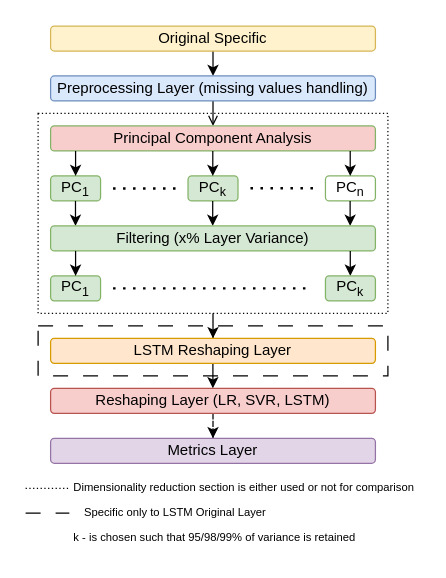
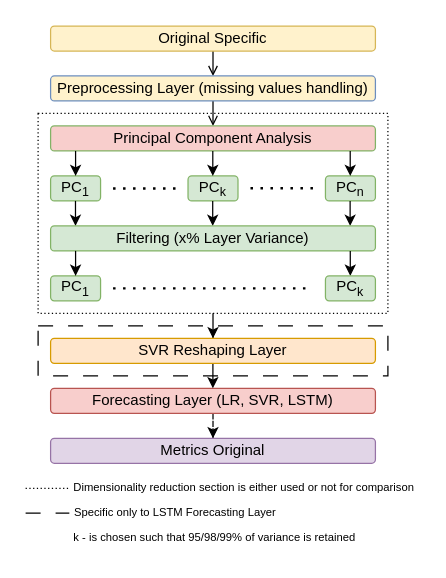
(213, 66) -> (213, 67)
(213, 88) -> (213, 88)
(351, 188) -> (351, 188)
(213, 351) -> (213, 351)
(213, 401) -> (213, 401)
(213, 451) -> (213, 451)
(176, 513) -> (176, 513)
